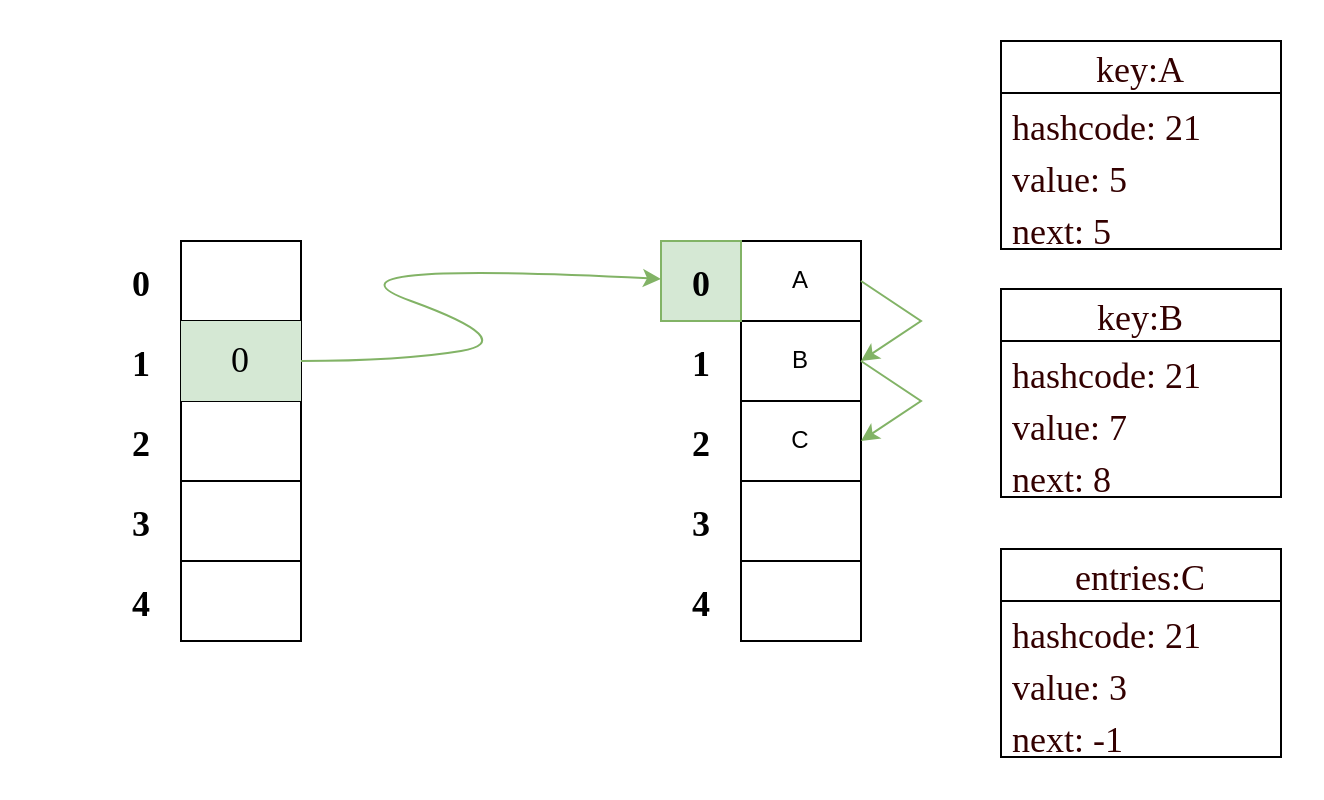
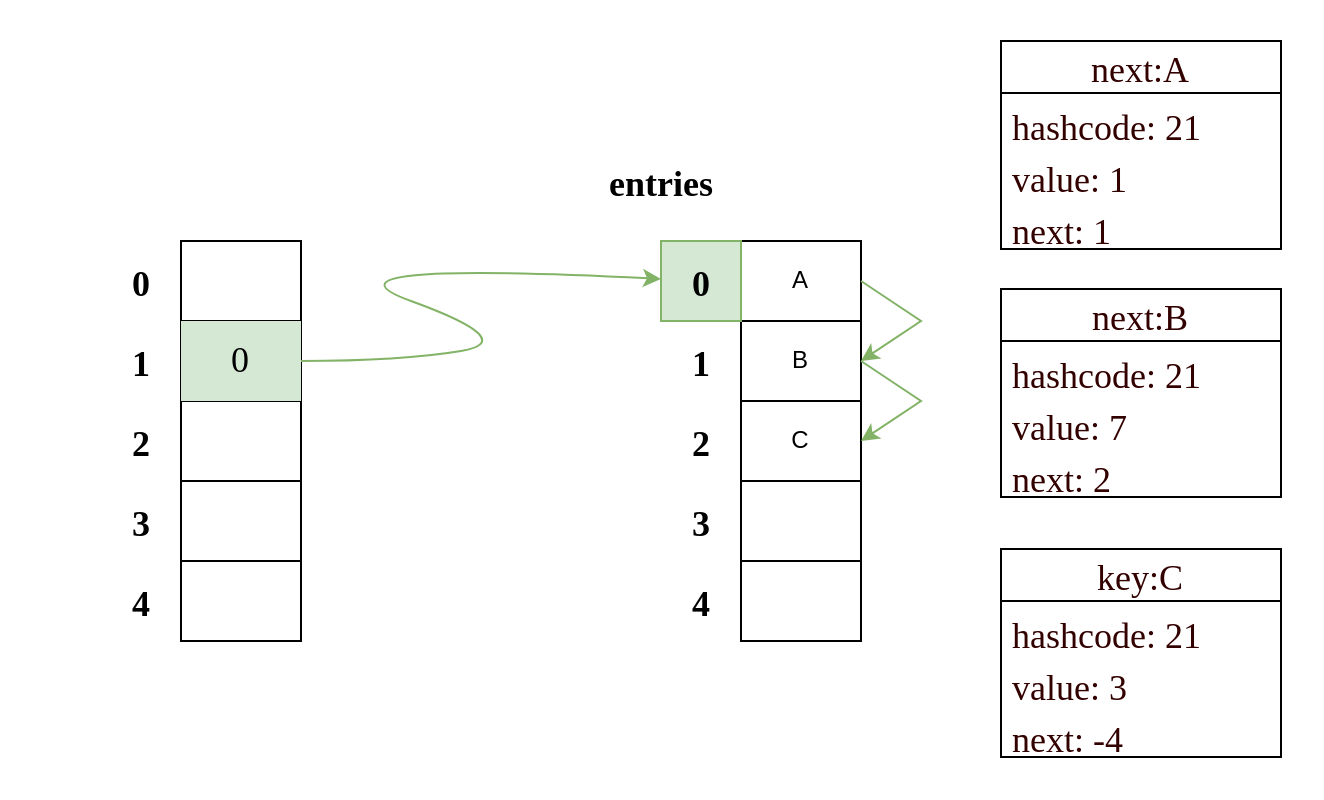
(1140, 70) -> (1140, 70)
(1079, 180) -> (1079, 180)
none -> (661, 181)
(1073, 232) -> (1073, 232)
(1140, 318) -> (1140, 318)
(1073, 480) -> (1073, 480)
(1140, 578) -> (1140, 578)
(1083, 740) -> (1083, 740)
